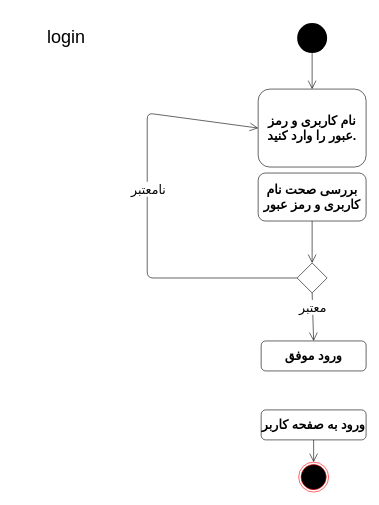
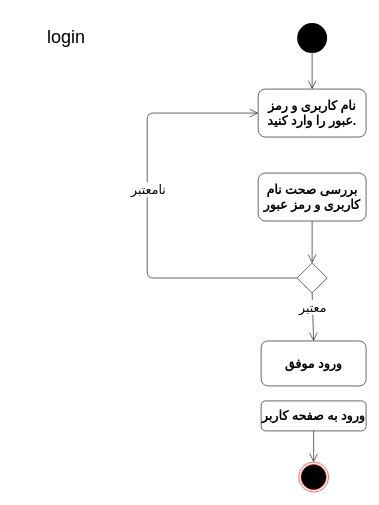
(312, 128) -> (312, 113)
(314, 356) -> (314, 364)
(314, 425) -> (314, 416)
